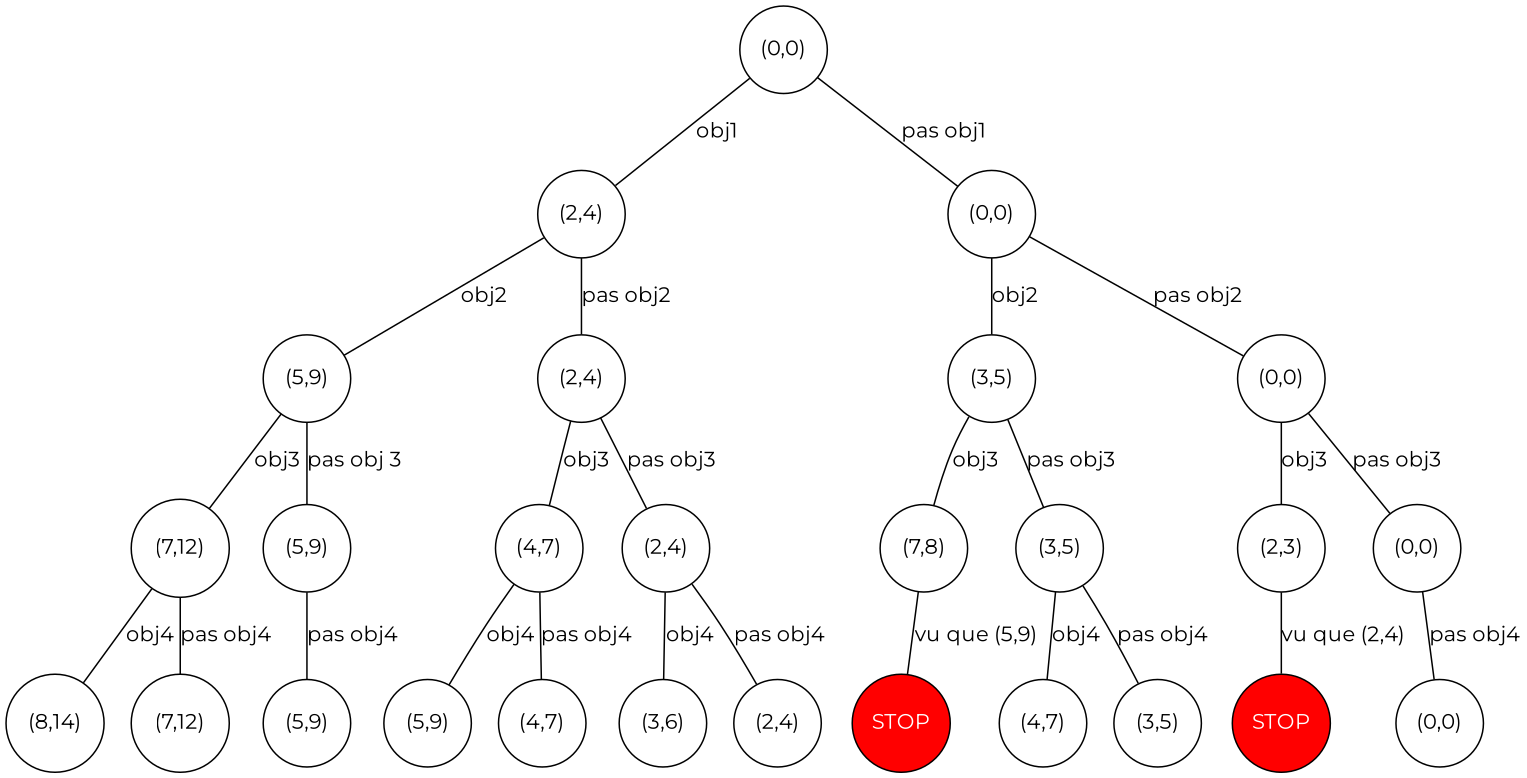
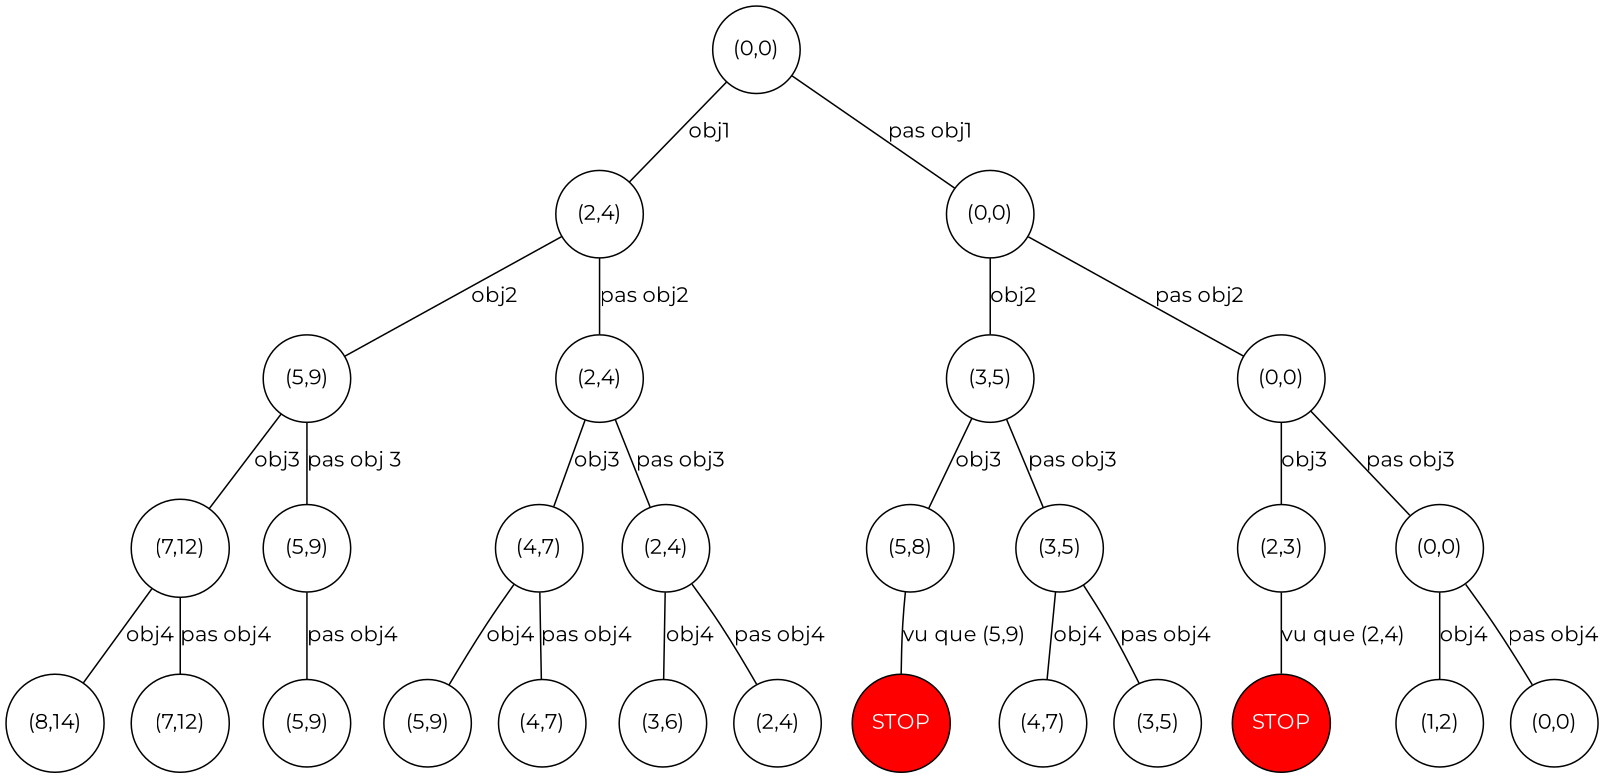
(924, 548) -> (910, 548)
none -> (1440, 723)
